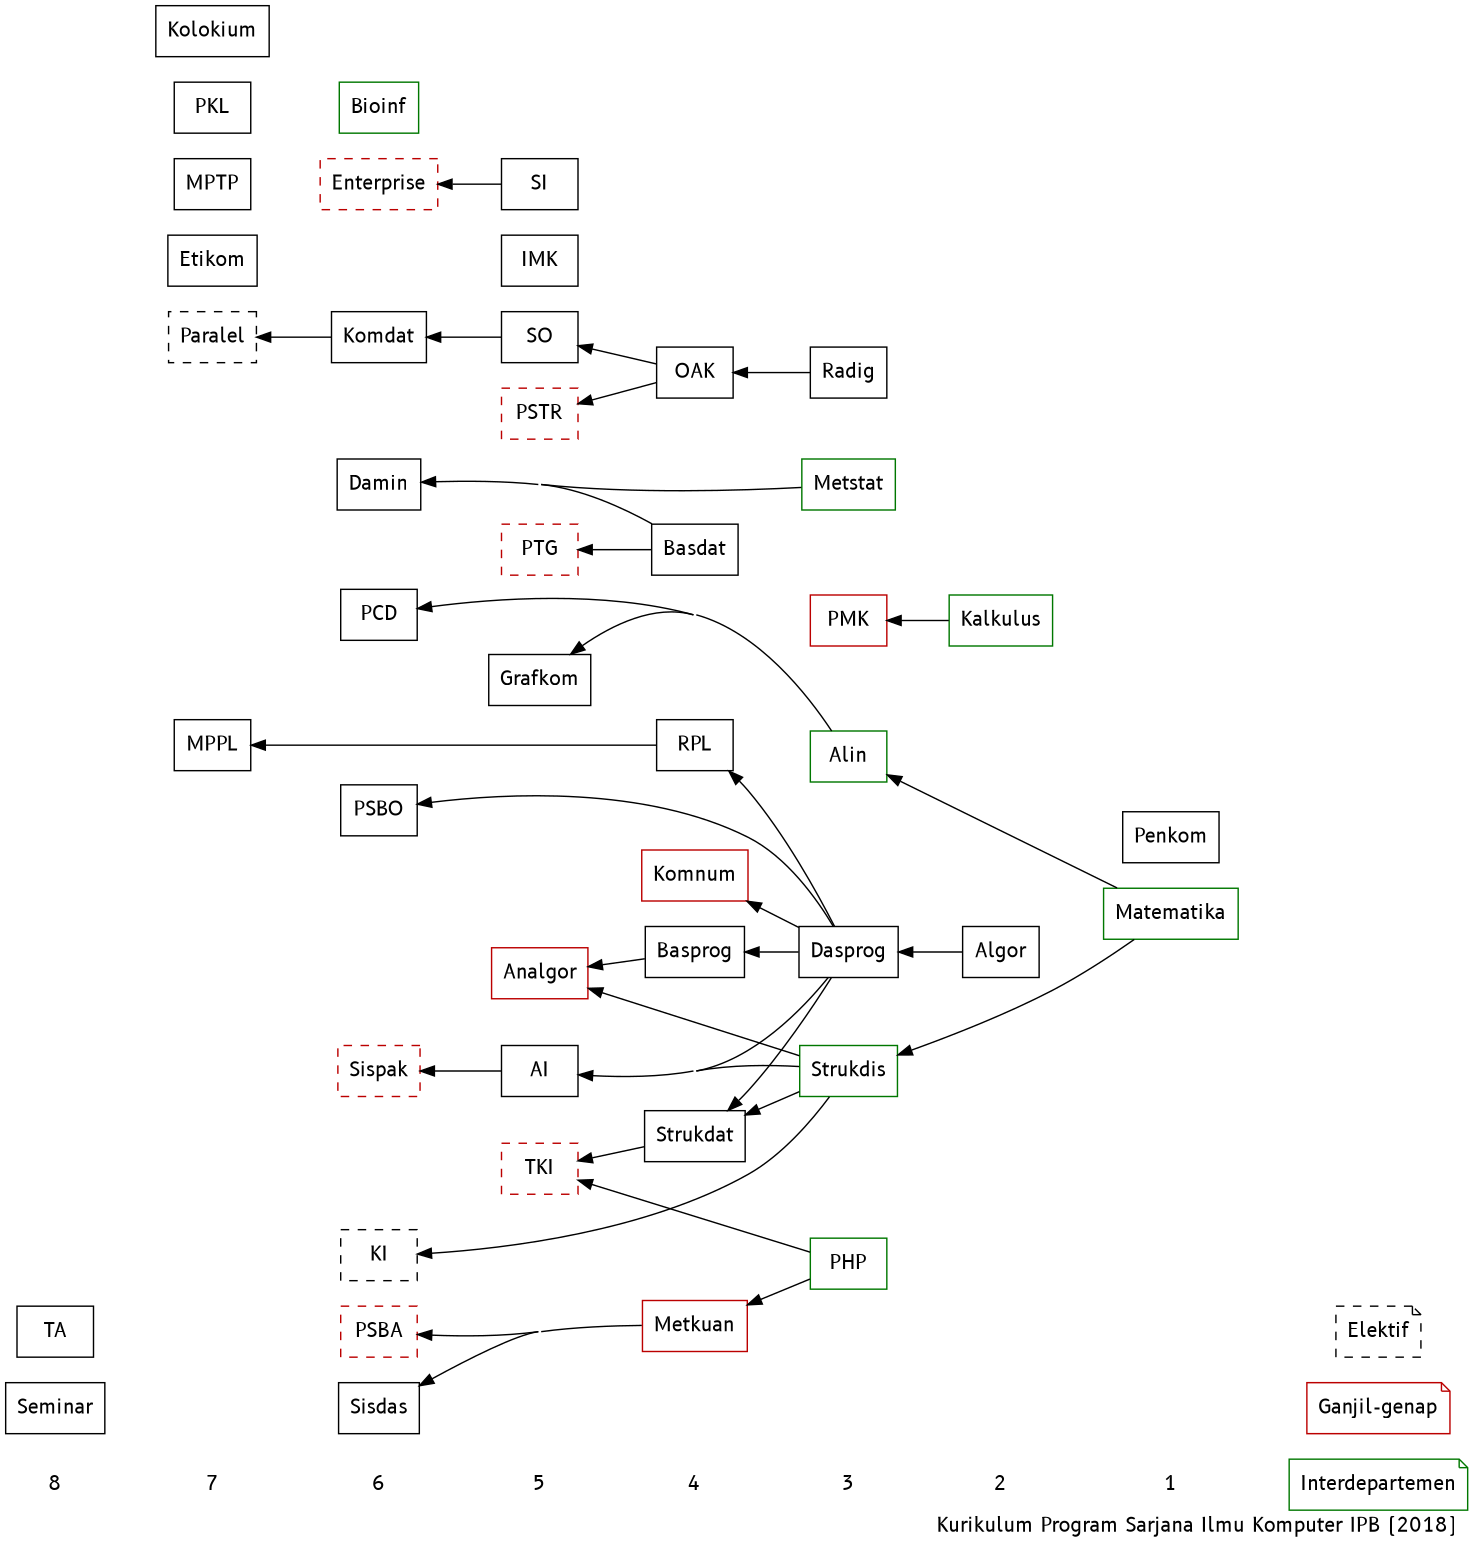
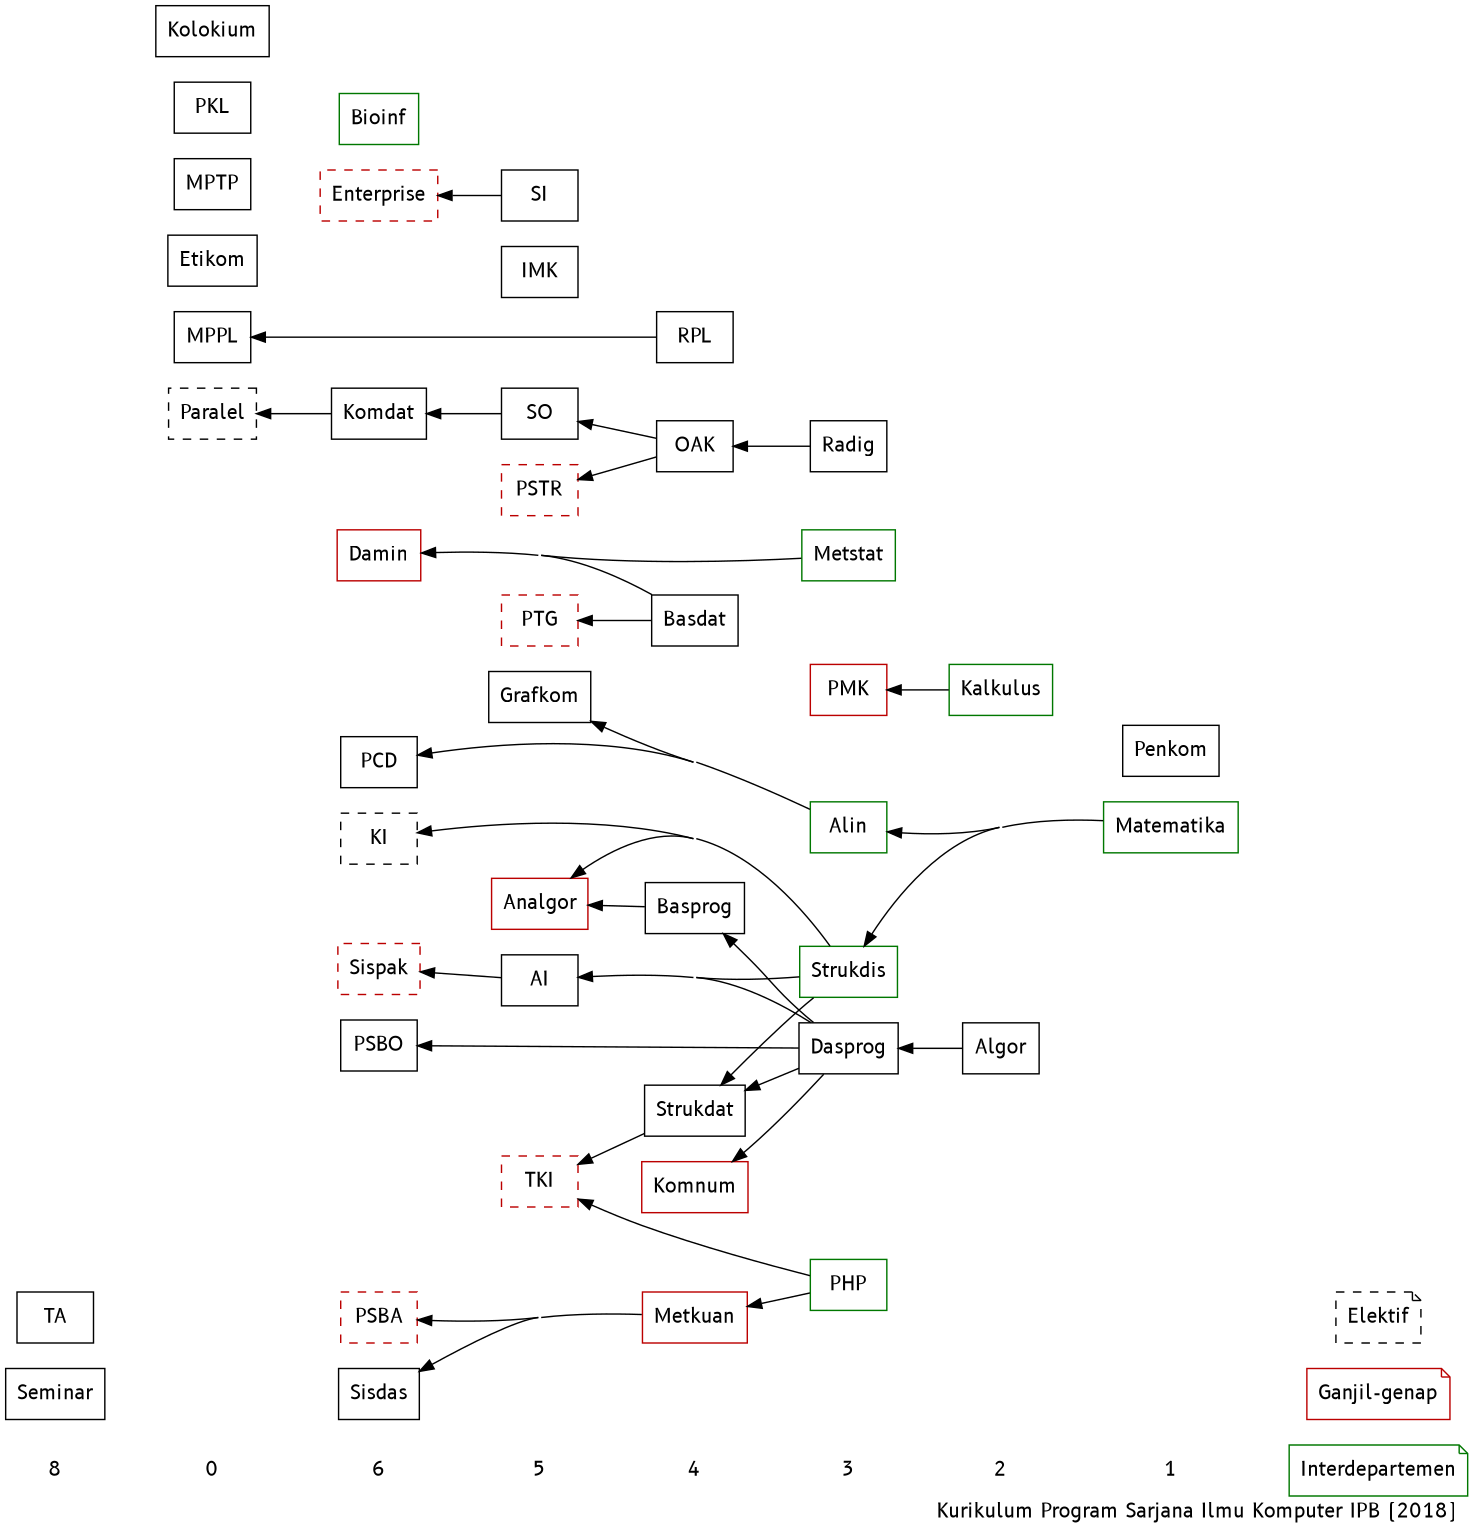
(379, 484) -> (379, 555)
(791, 851) -> none
(212, 1485) -> (212, 1470)
